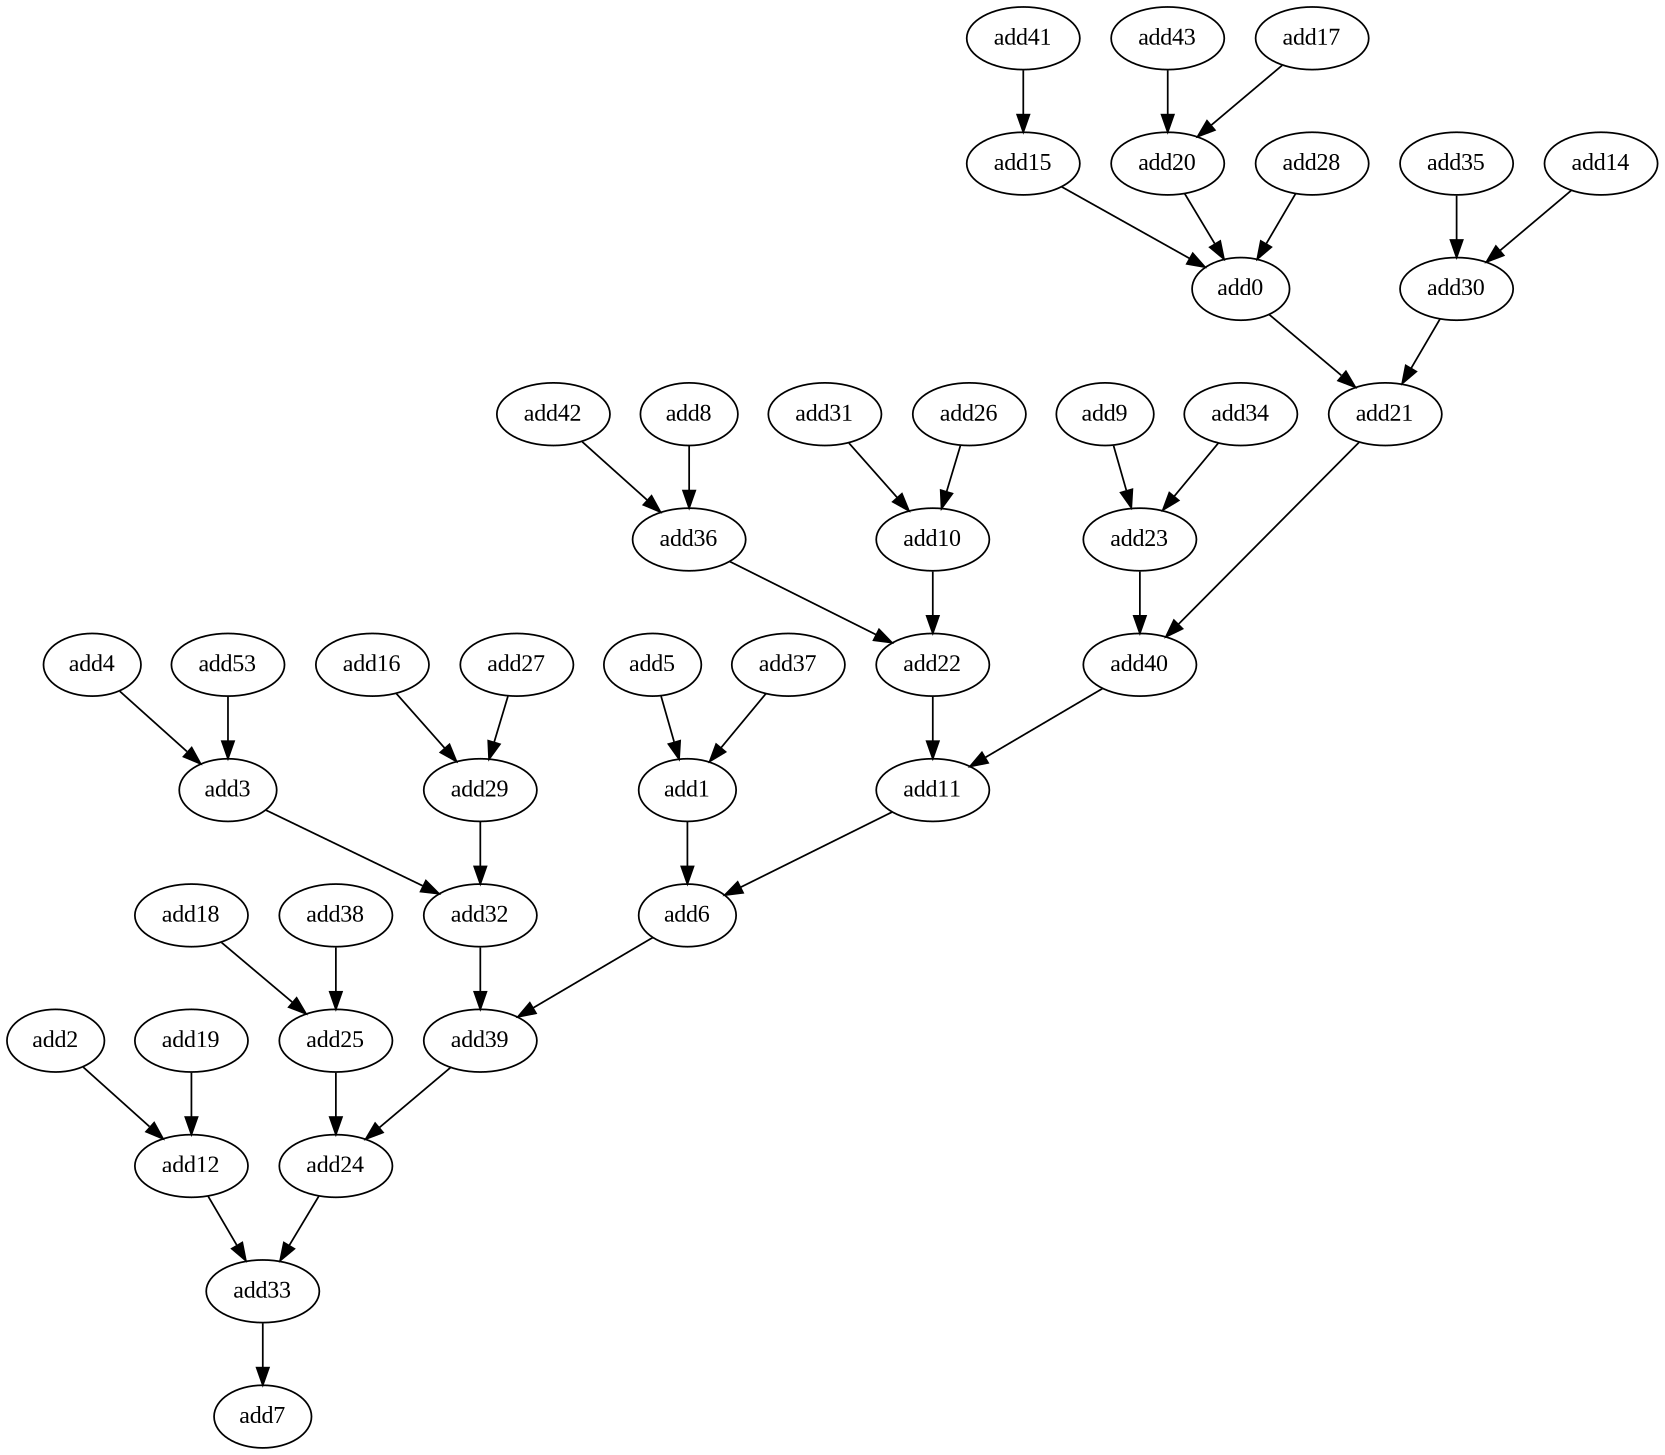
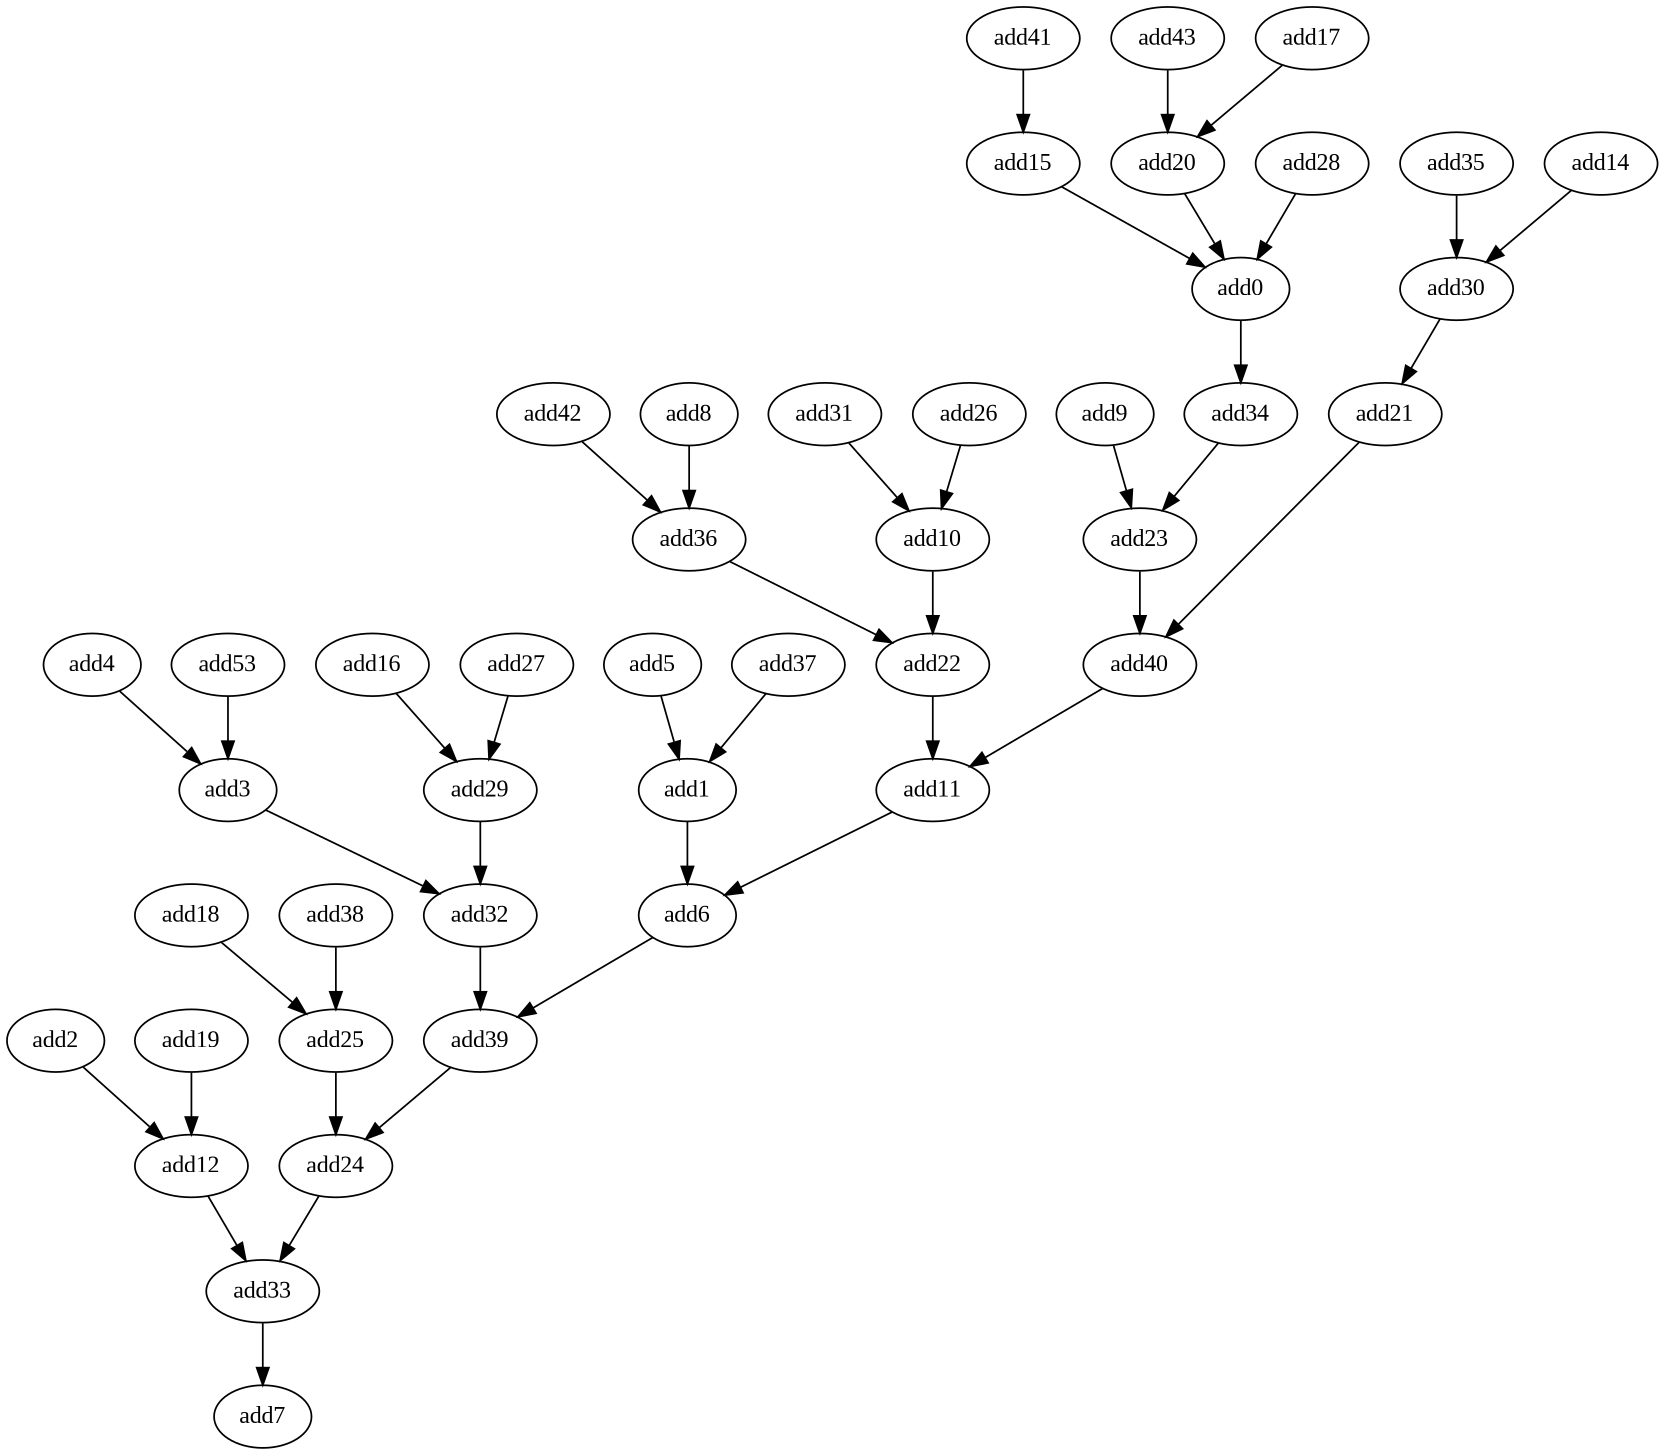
(1305, 345) -> (1241, 343)
